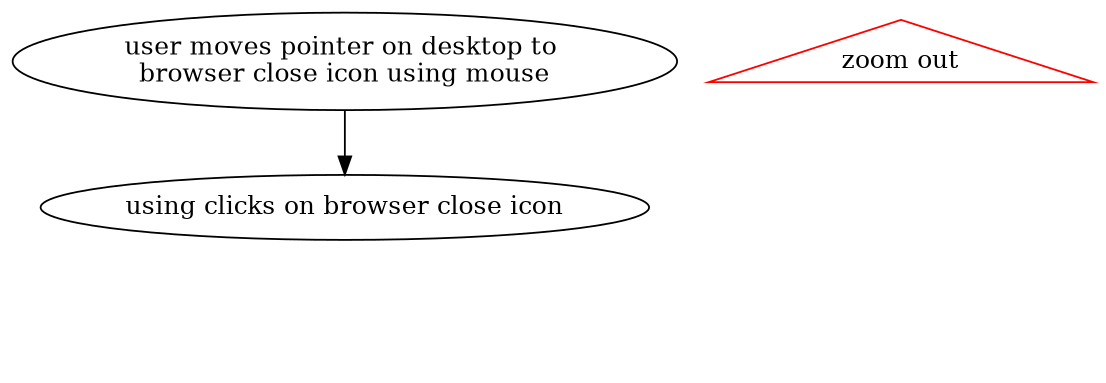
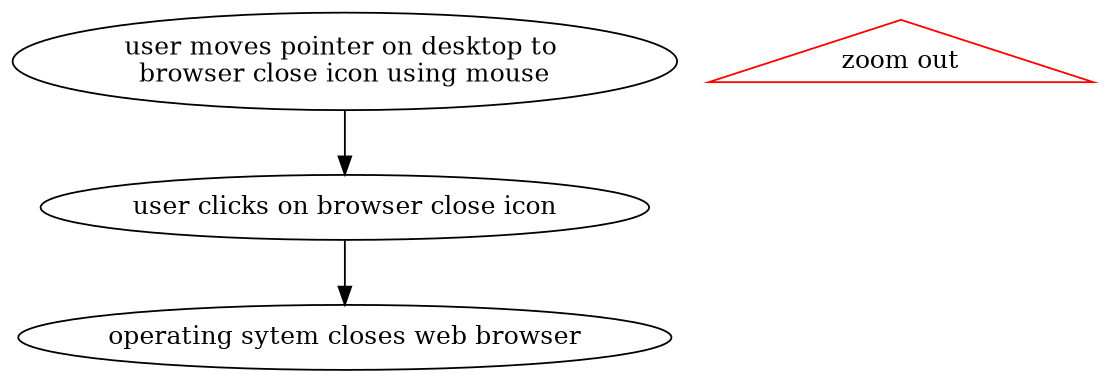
(345, 207) -> (345, 207)
none -> (345, 337)
